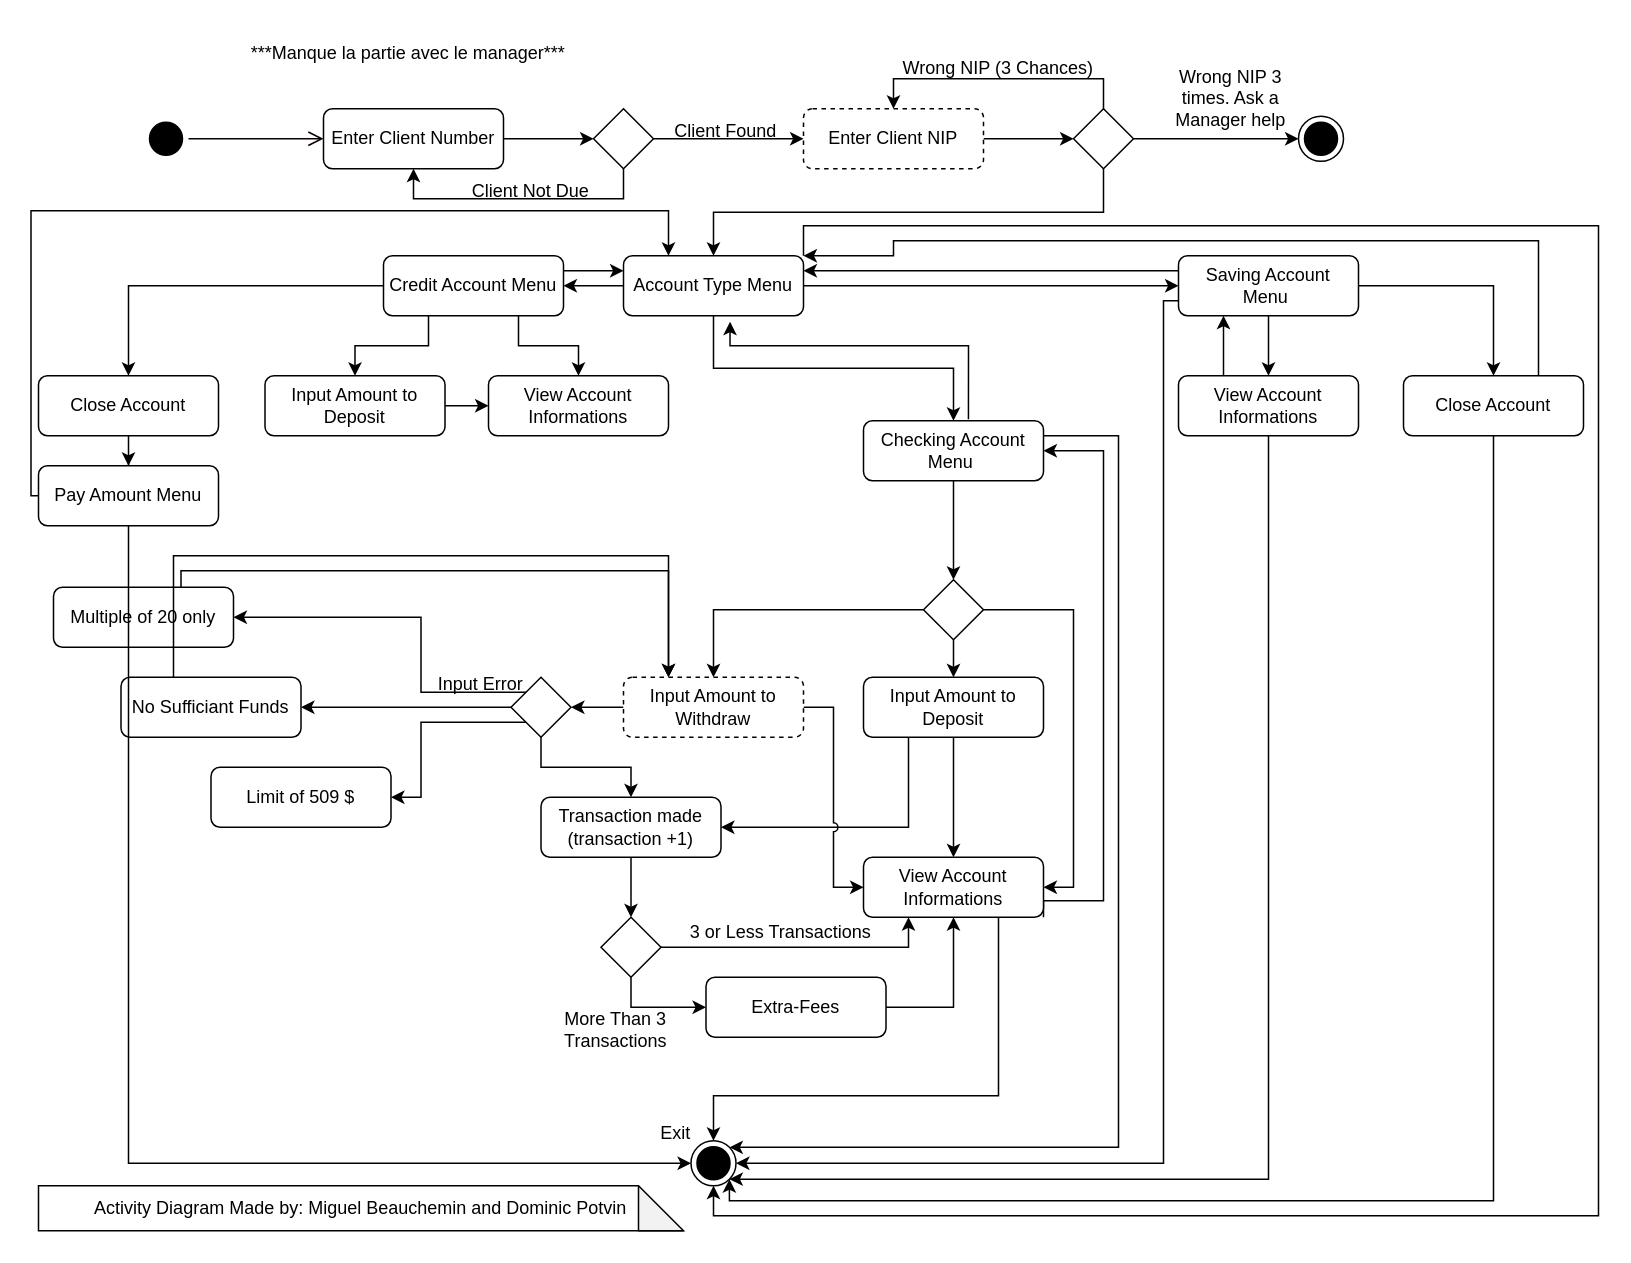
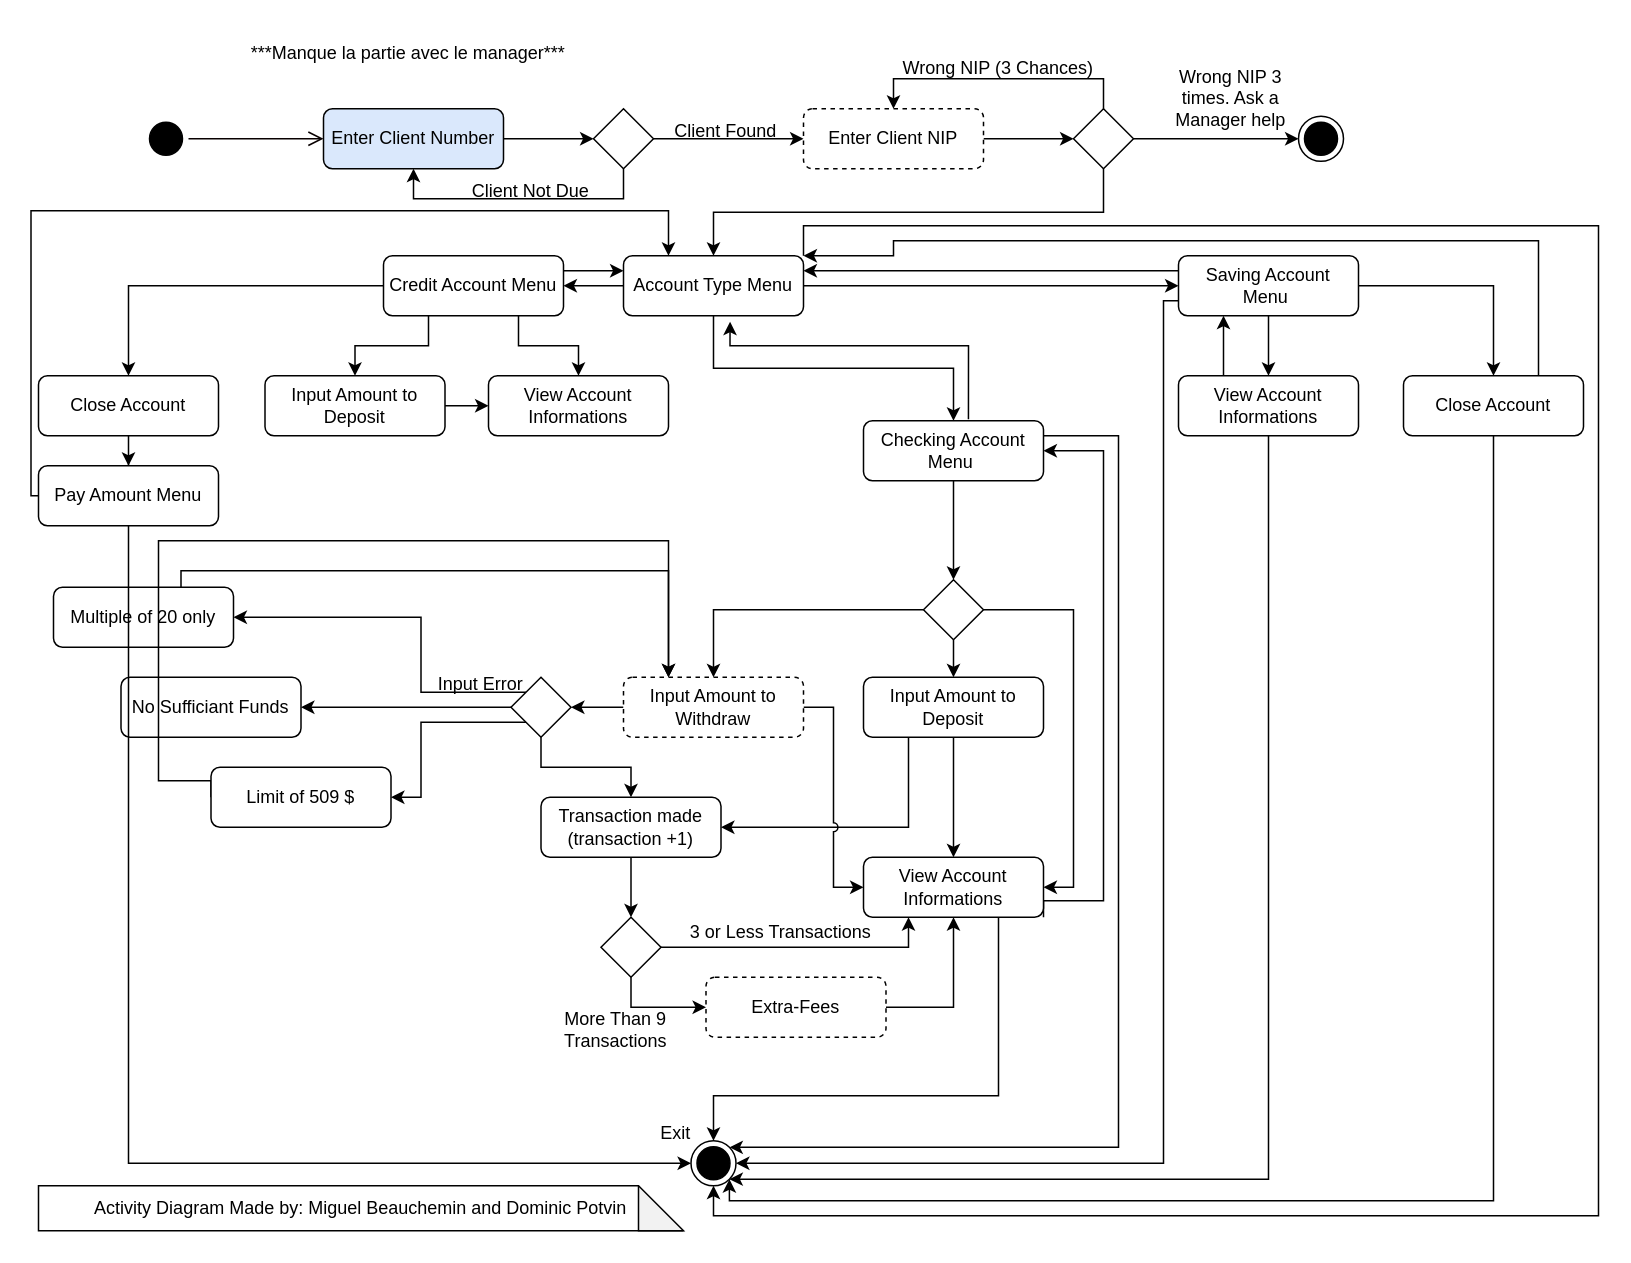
(413, 139) -> (413, 139)
none -> (272, 541)
(359, 556) -> none
(796, 1007) -> (796, 1007)
(616, 1030) -> (616, 1030)
